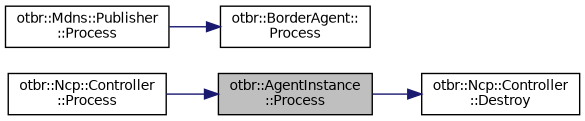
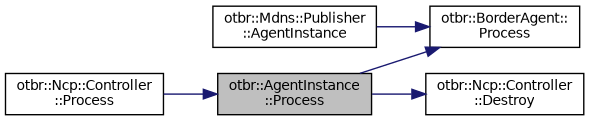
(87, 27) -> (295, 27)
none -> (393, 63)
